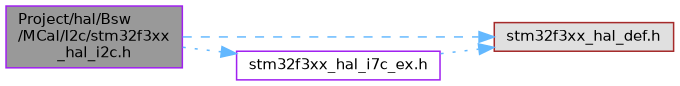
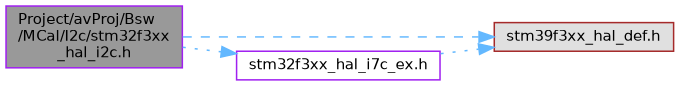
(94, 37) -> (94, 37)
(584, 37) -> (584, 37)
